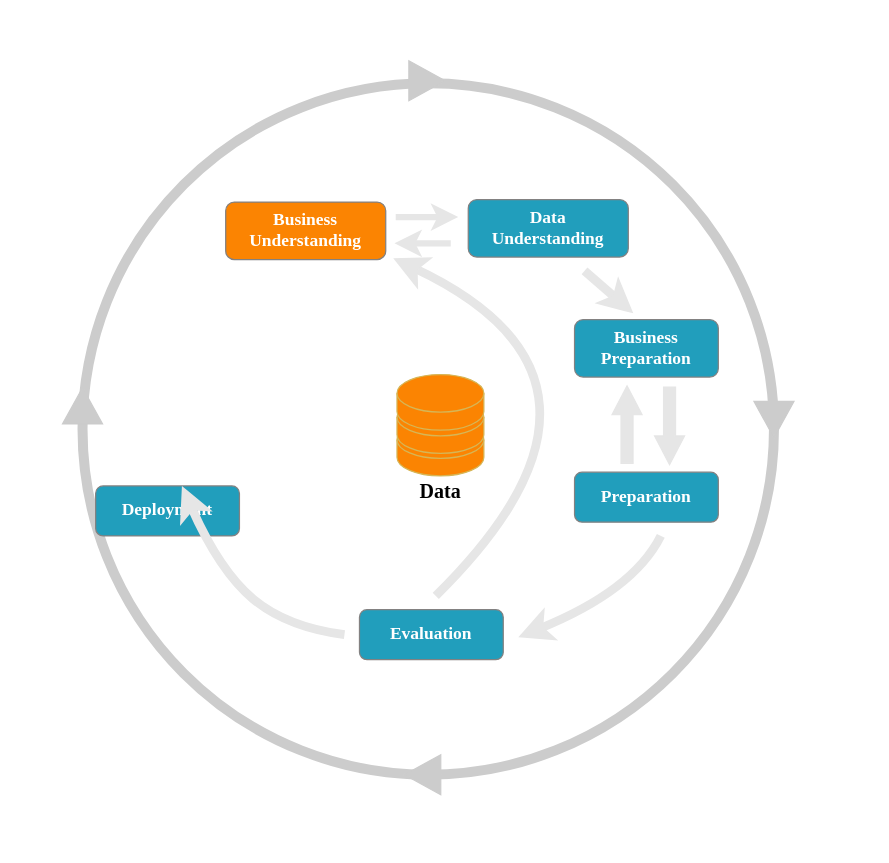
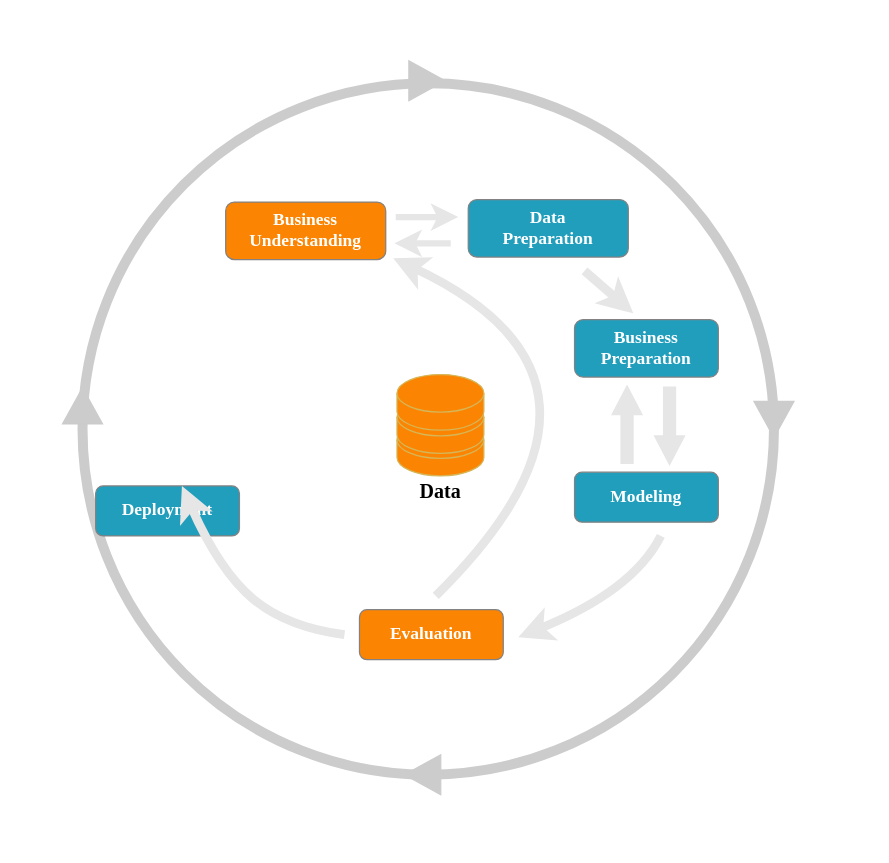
(548, 228) -> (548, 228)
(646, 497) -> (646, 497)
(431, 634) -> (431, 634)
